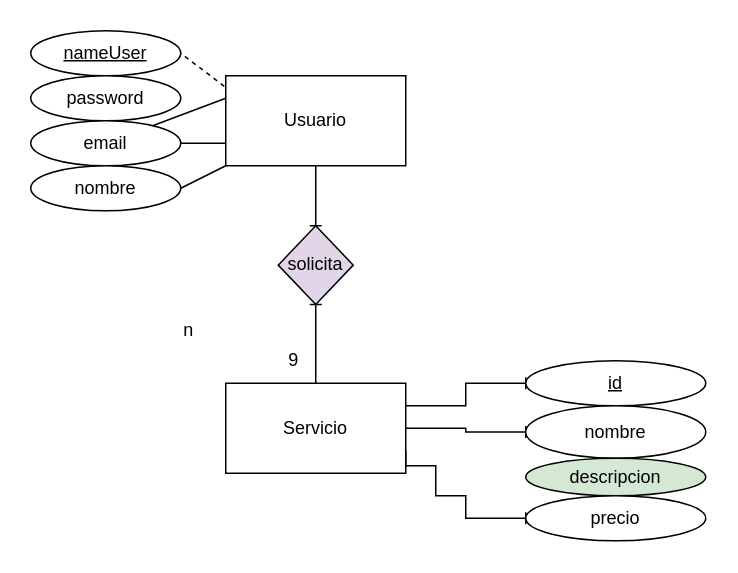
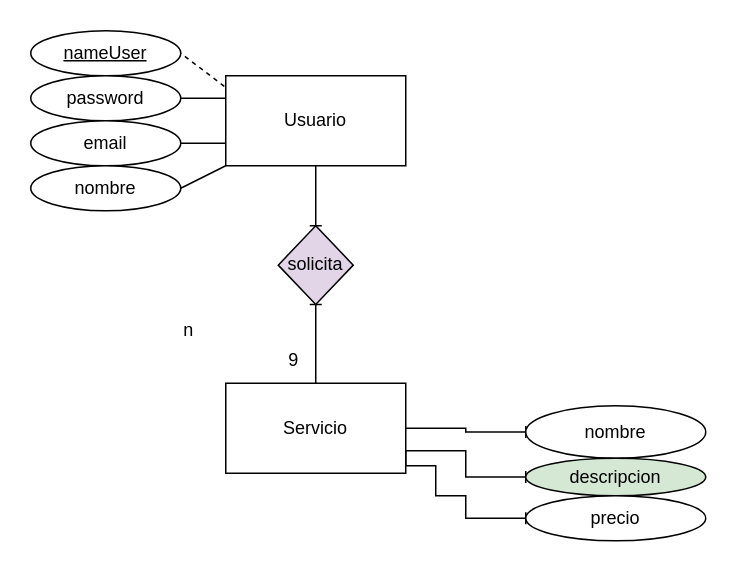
(189, 112) -> (204, 98)
(616, 383) -> none
(466, 395) -> none
none -> (466, 465)
